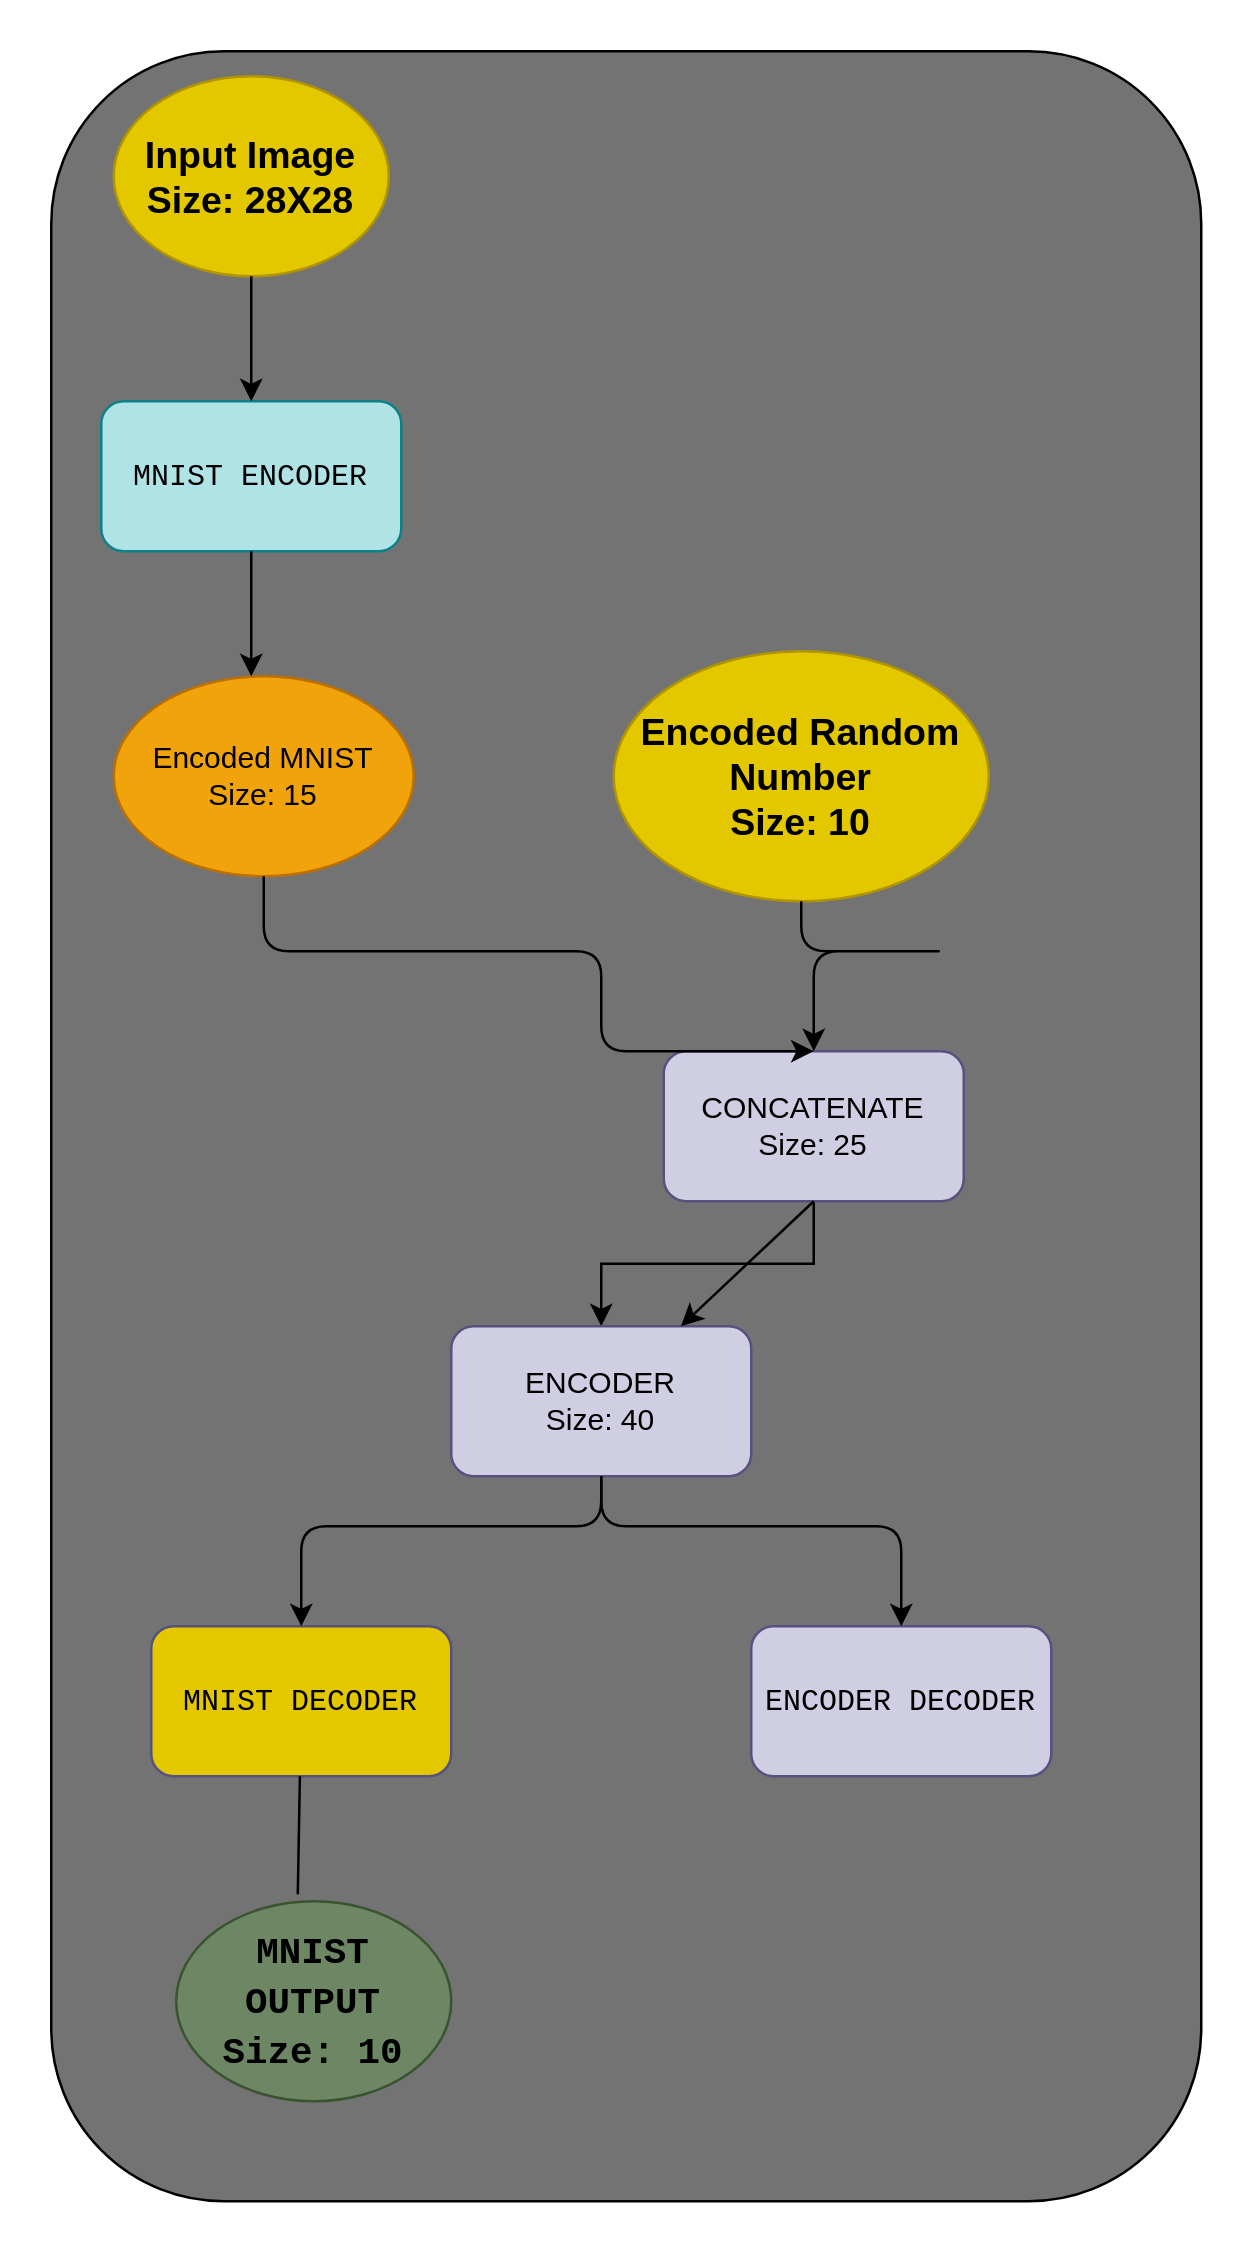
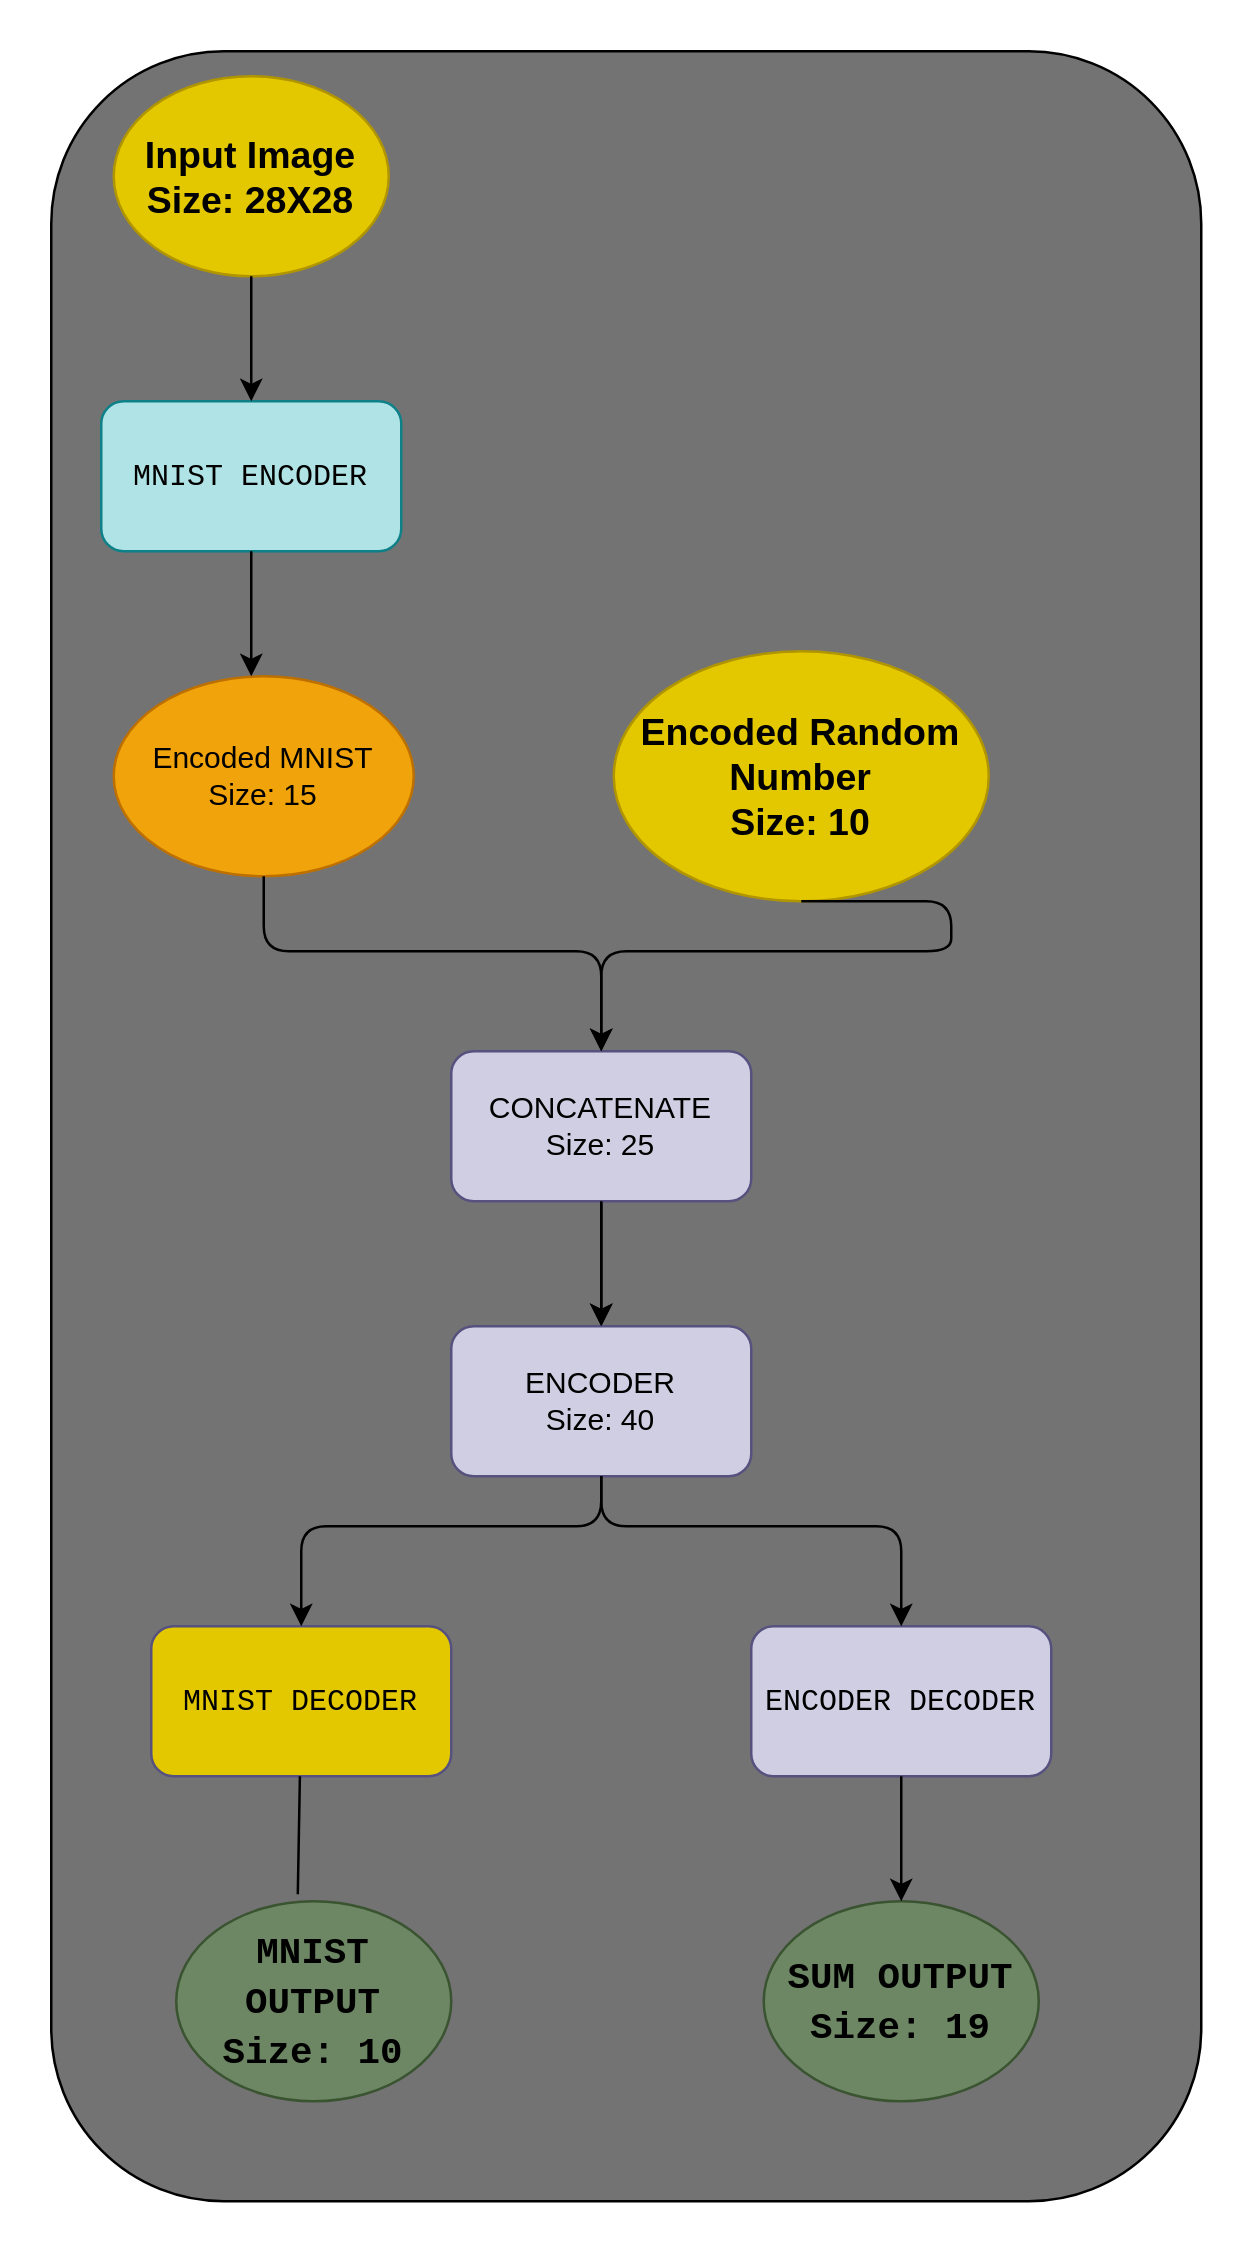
(814, 1126) -> (601, 1126)
none -> (901, 1830)
none -> (901, 2001)
